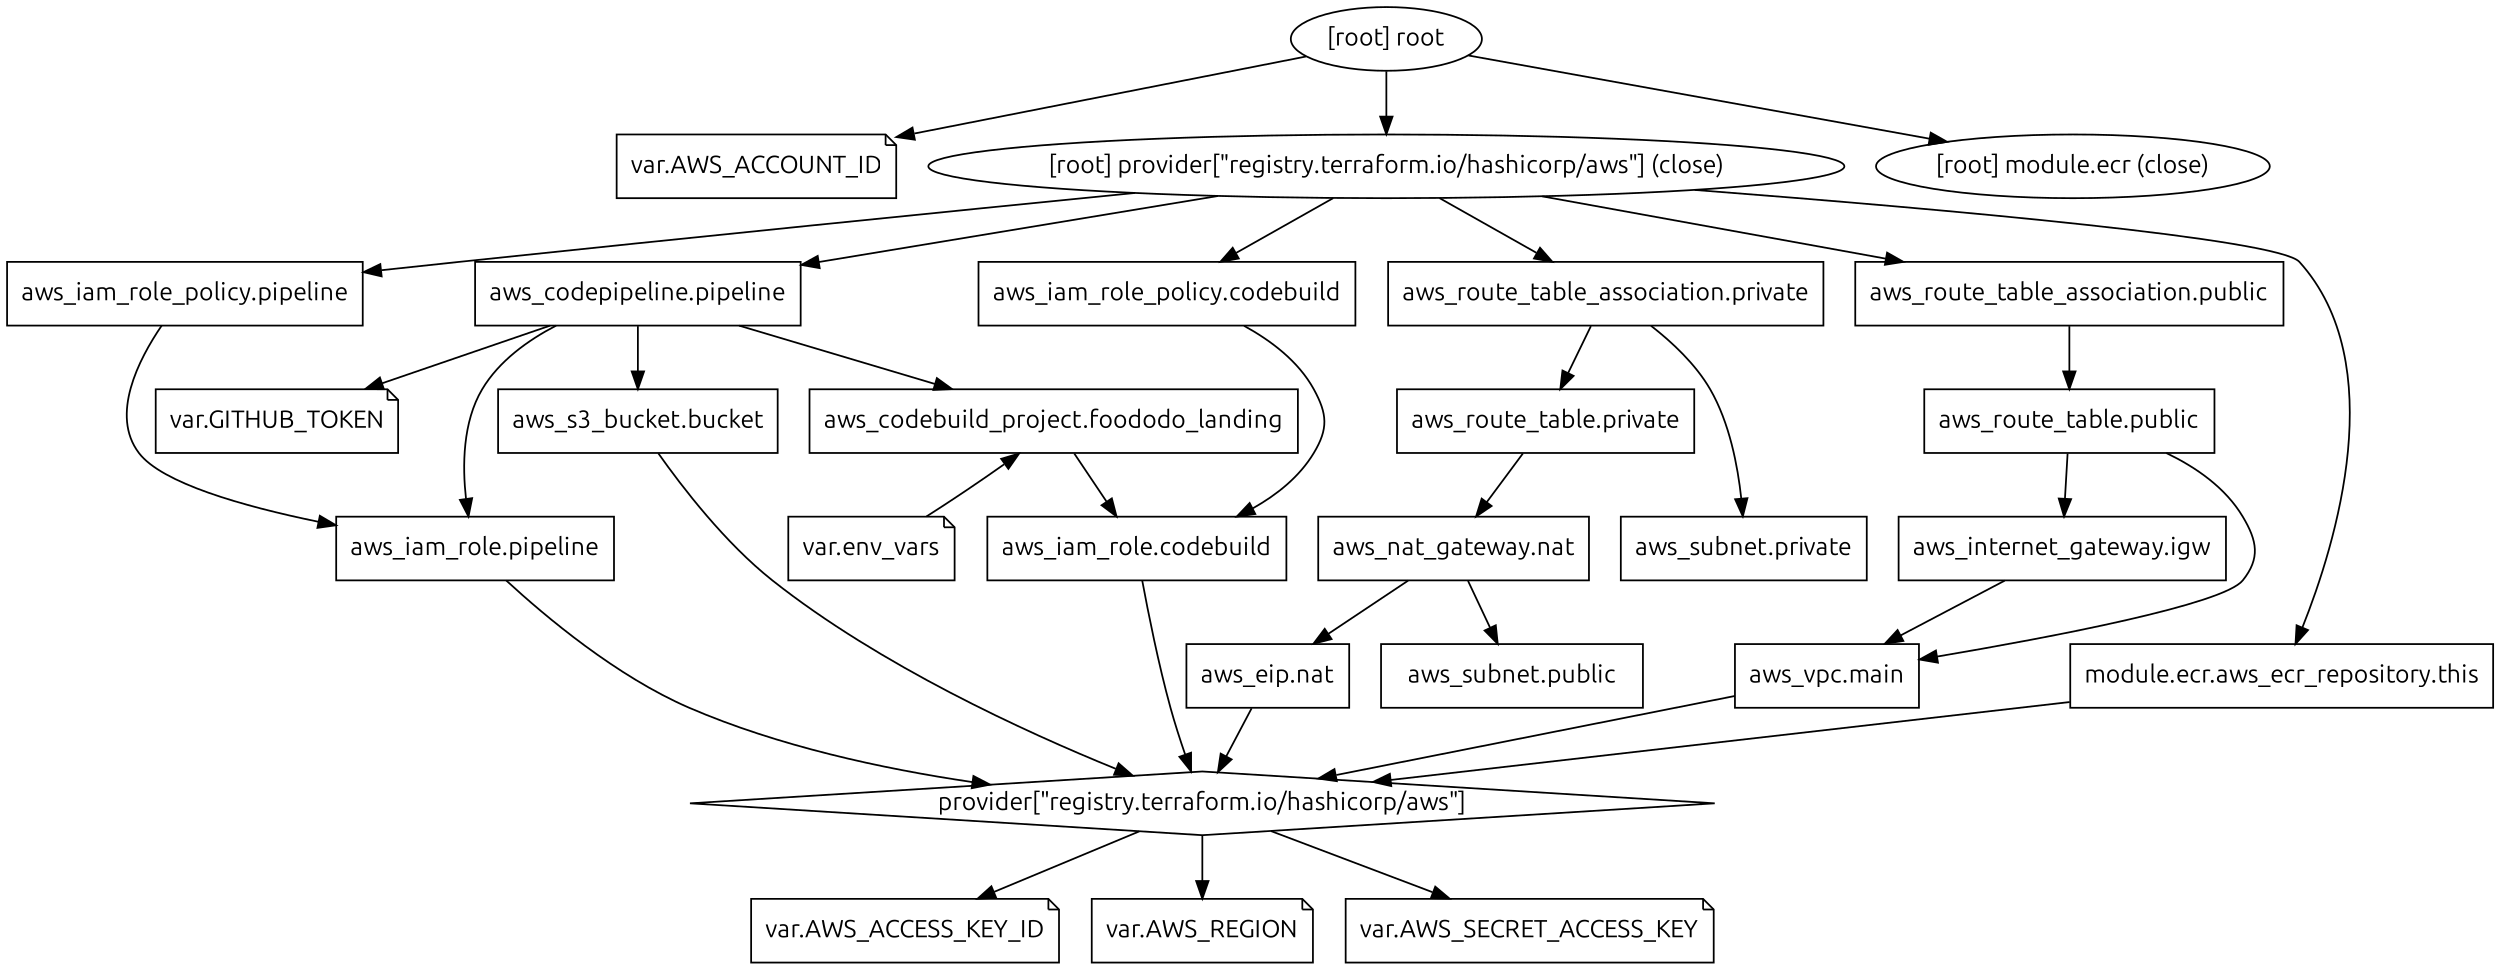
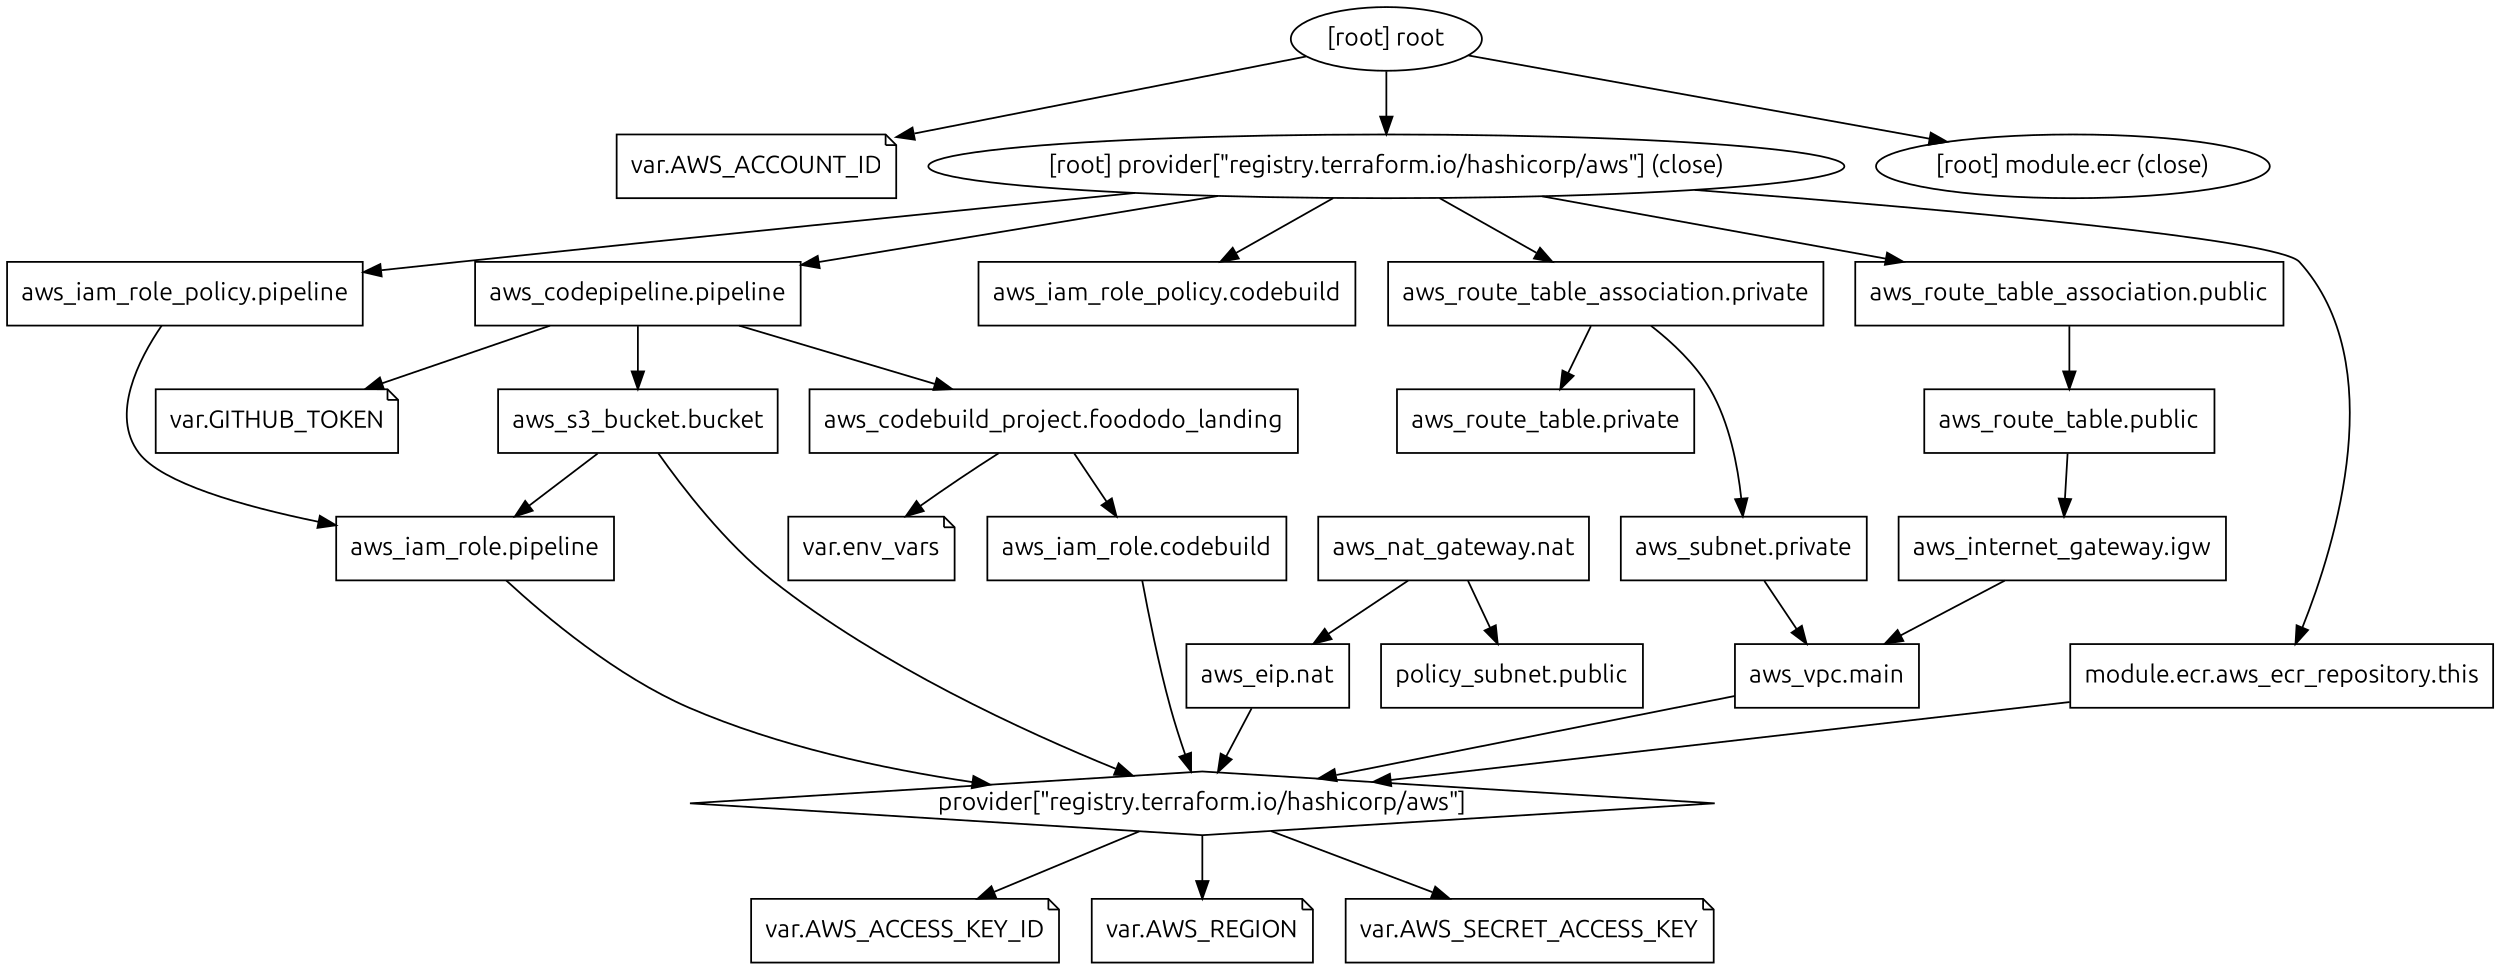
(479, 395) -> (563, 480)
(1324, 415) -> none
(1505, 478) -> none
(966, 491) -> (959, 479)
(2175, 608) -> (1781, 605)
(1512, 676) -> (1512, 676)
